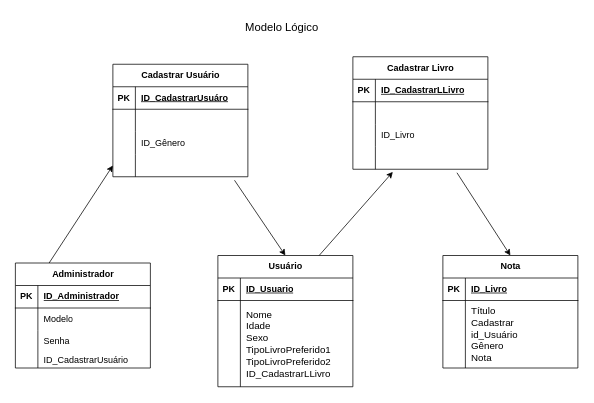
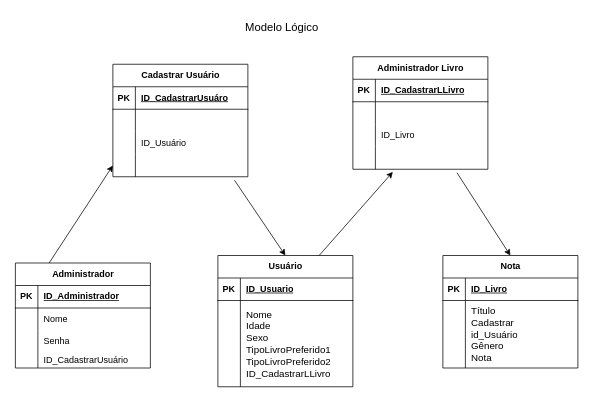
(421, 68) -> (421, 68)
(164, 143) -> (165, 143)
(58, 319) -> (54, 319)
